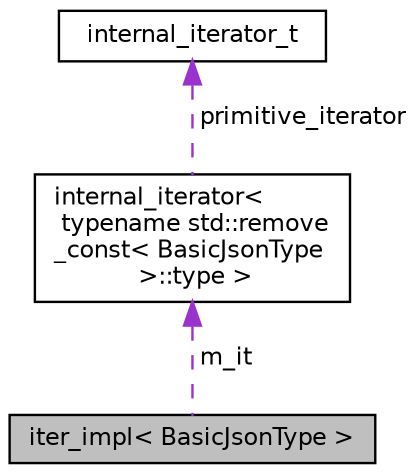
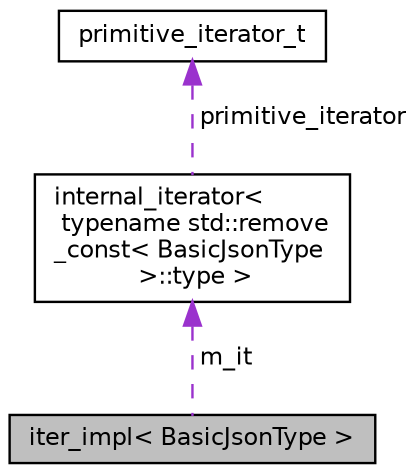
(192, 36) -> (192, 36)
